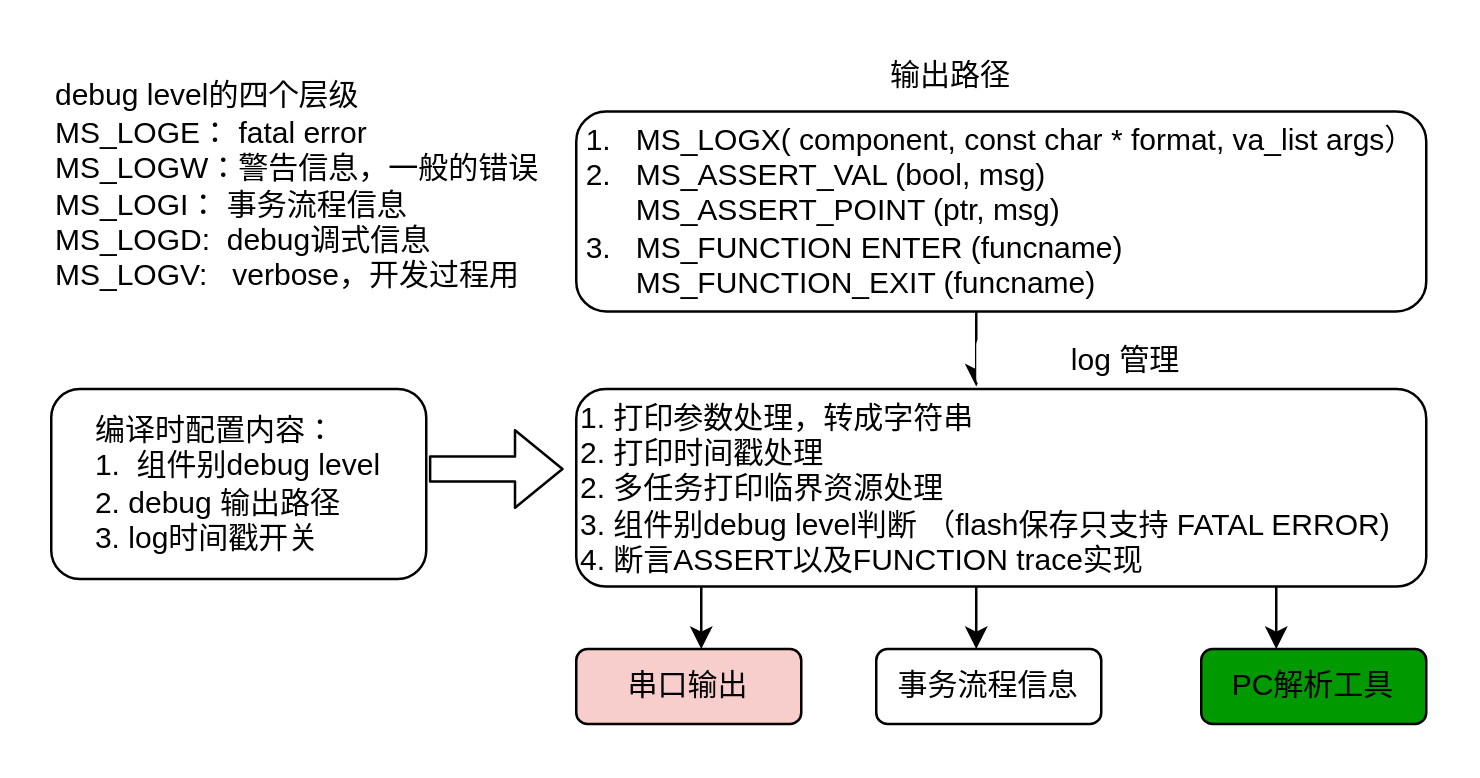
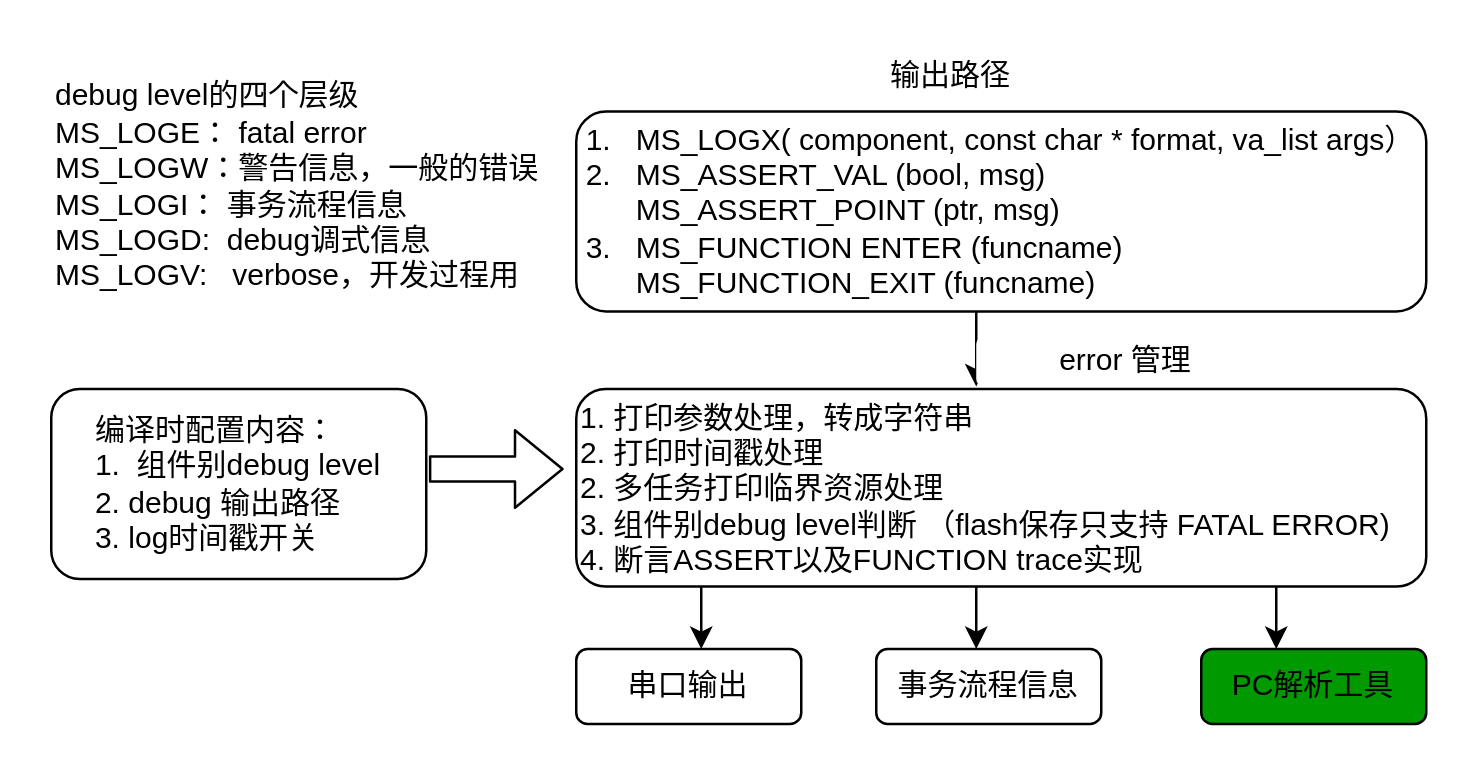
(1126, 361) -> (1126, 361)
(689, 686) -> (689, 686)
